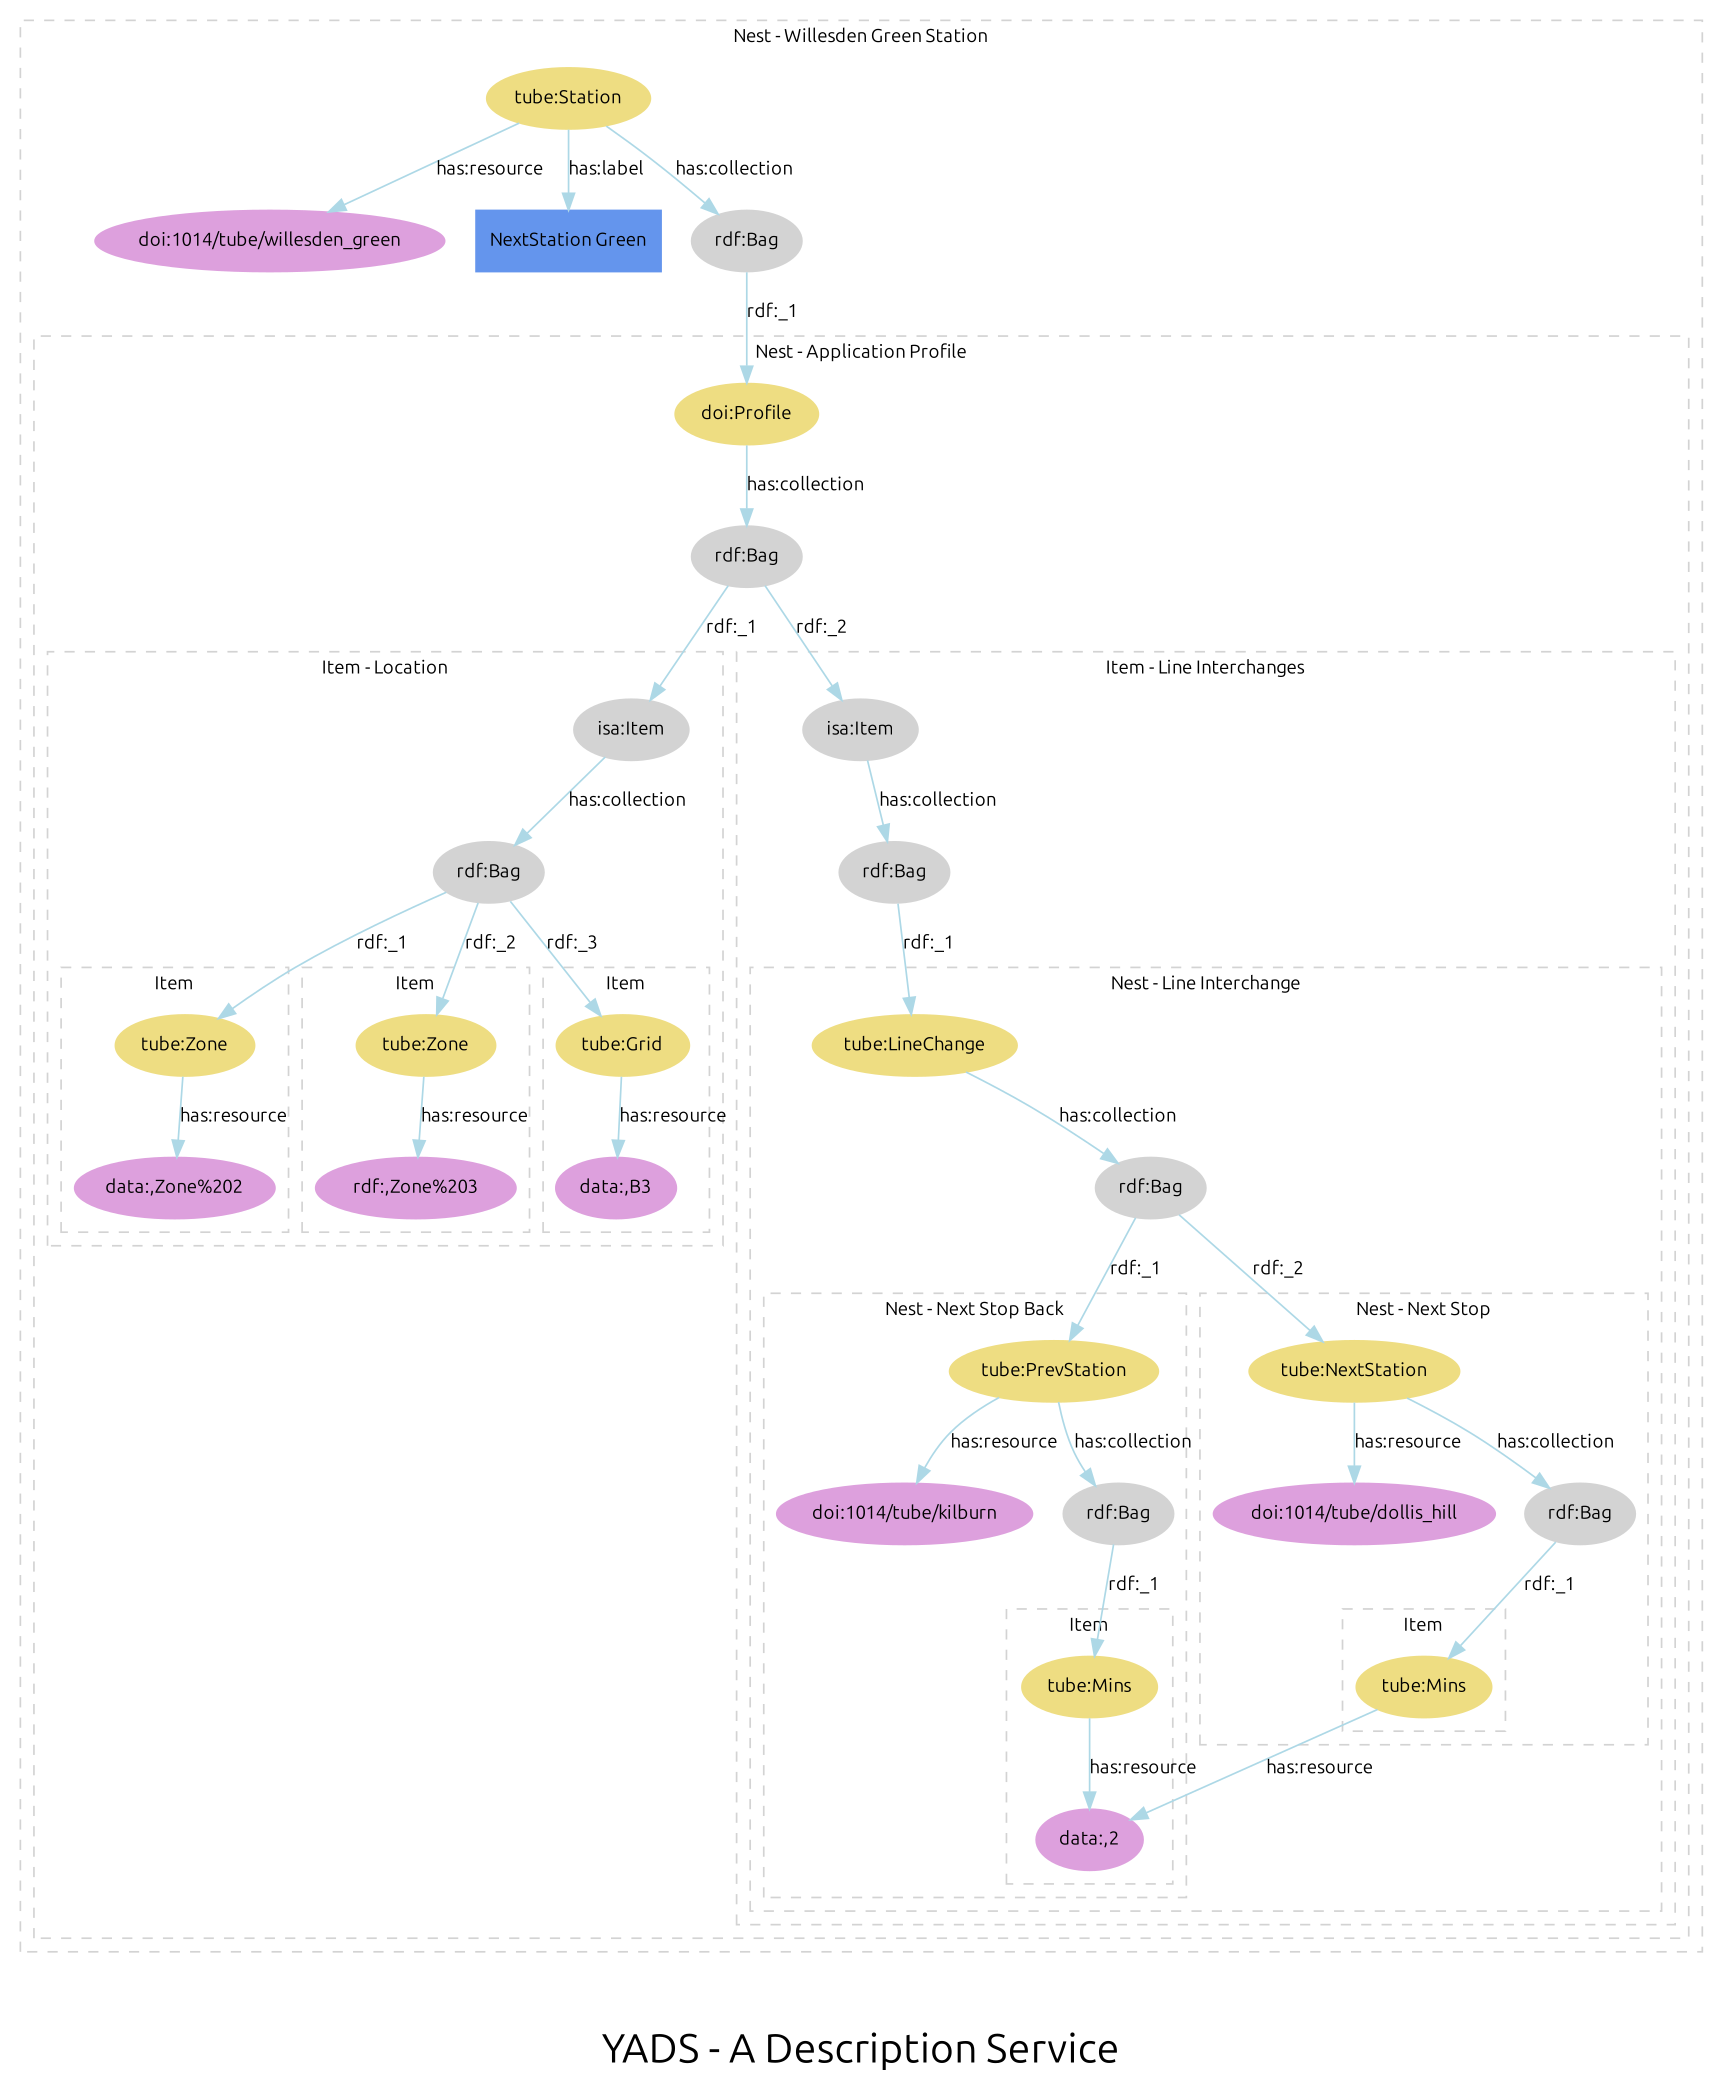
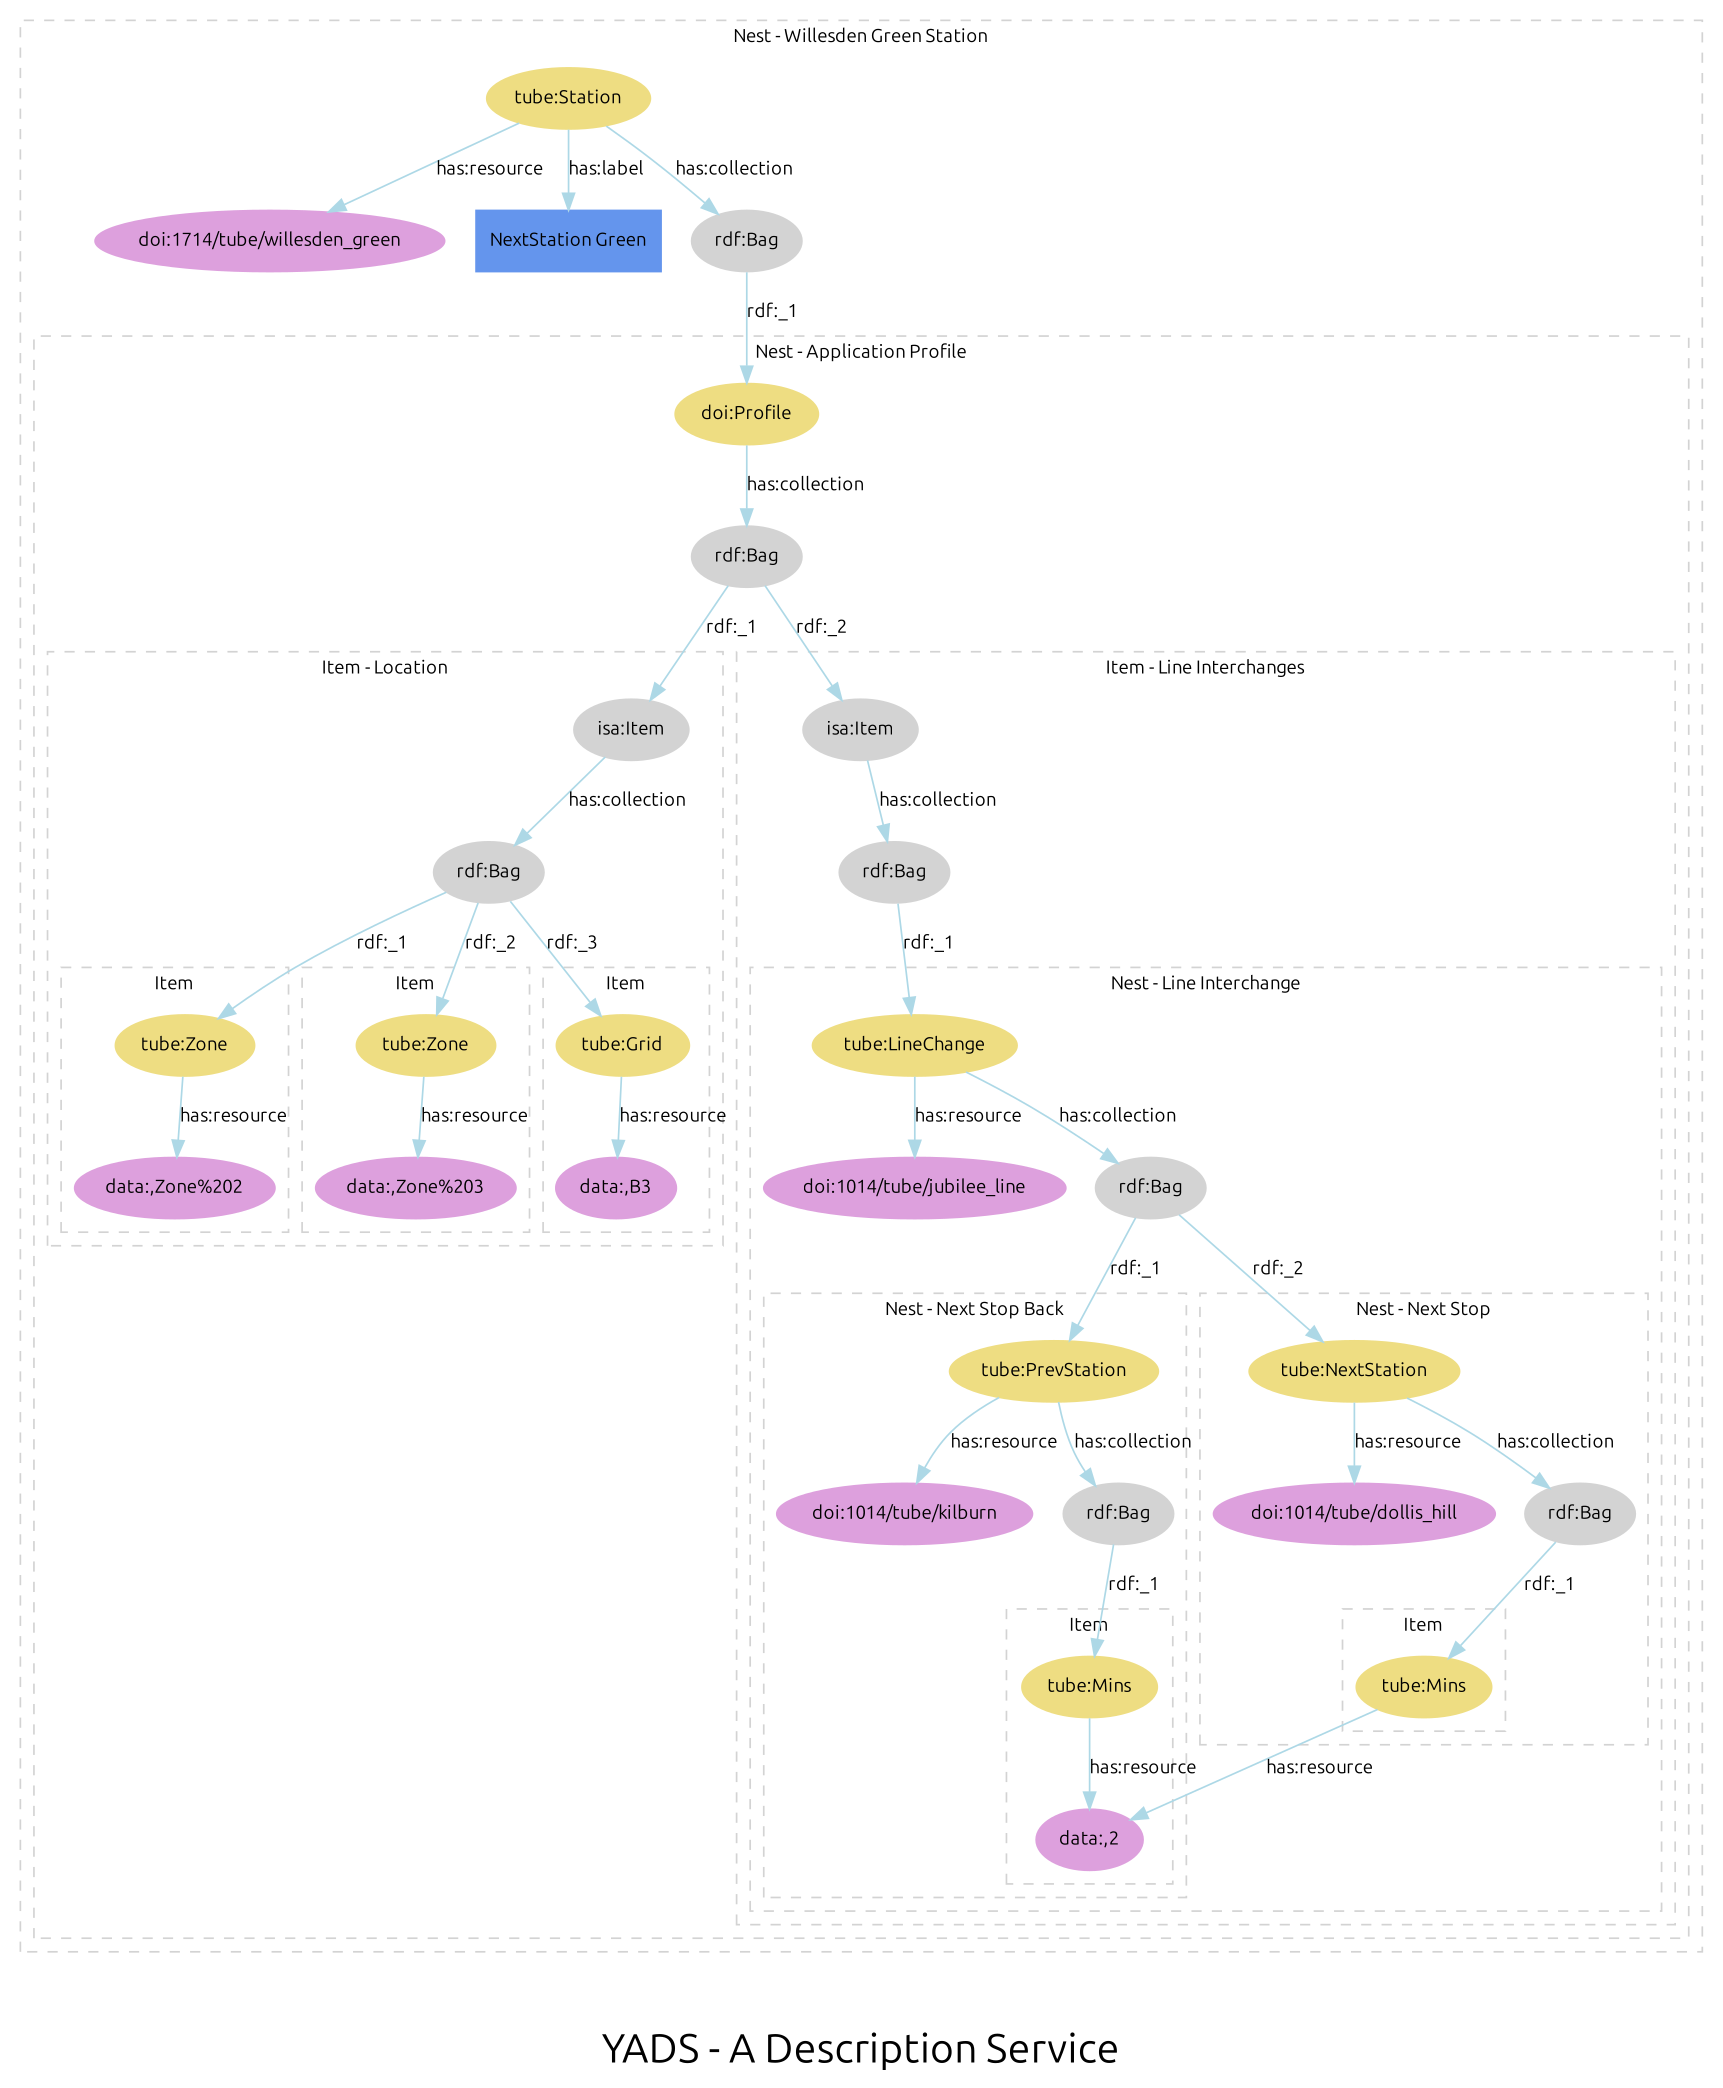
(270, 241) -> (270, 241)
(416, 1188) -> (416, 1188)
none -> (915, 1188)
